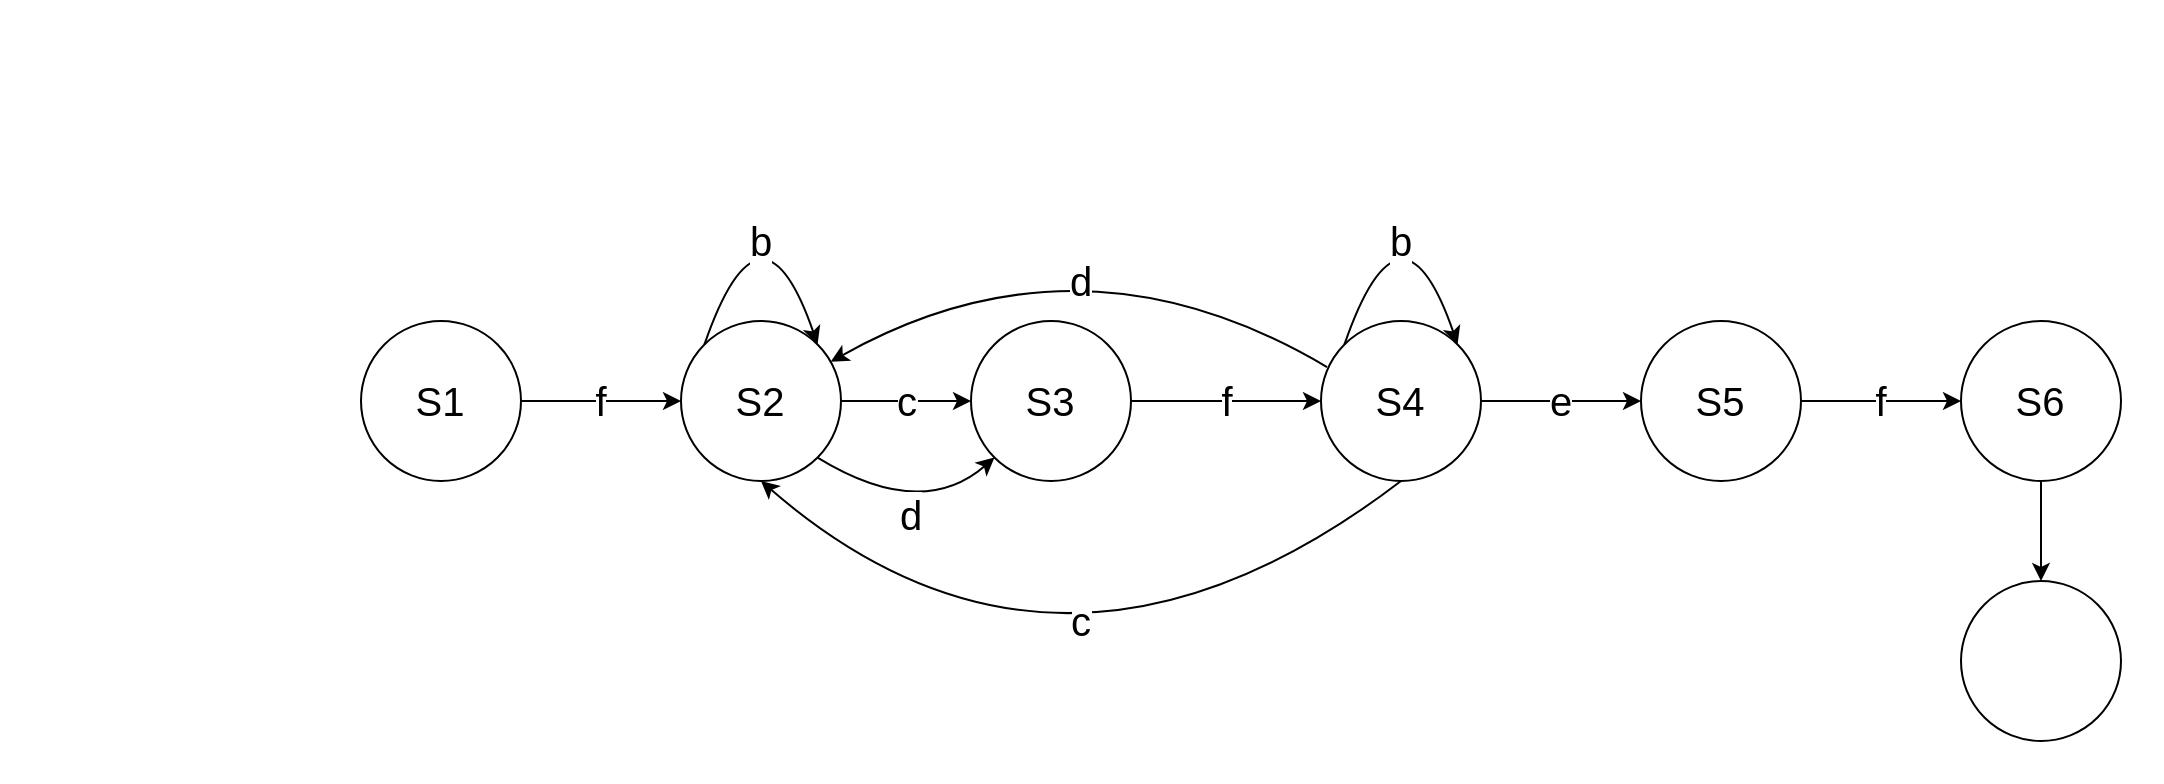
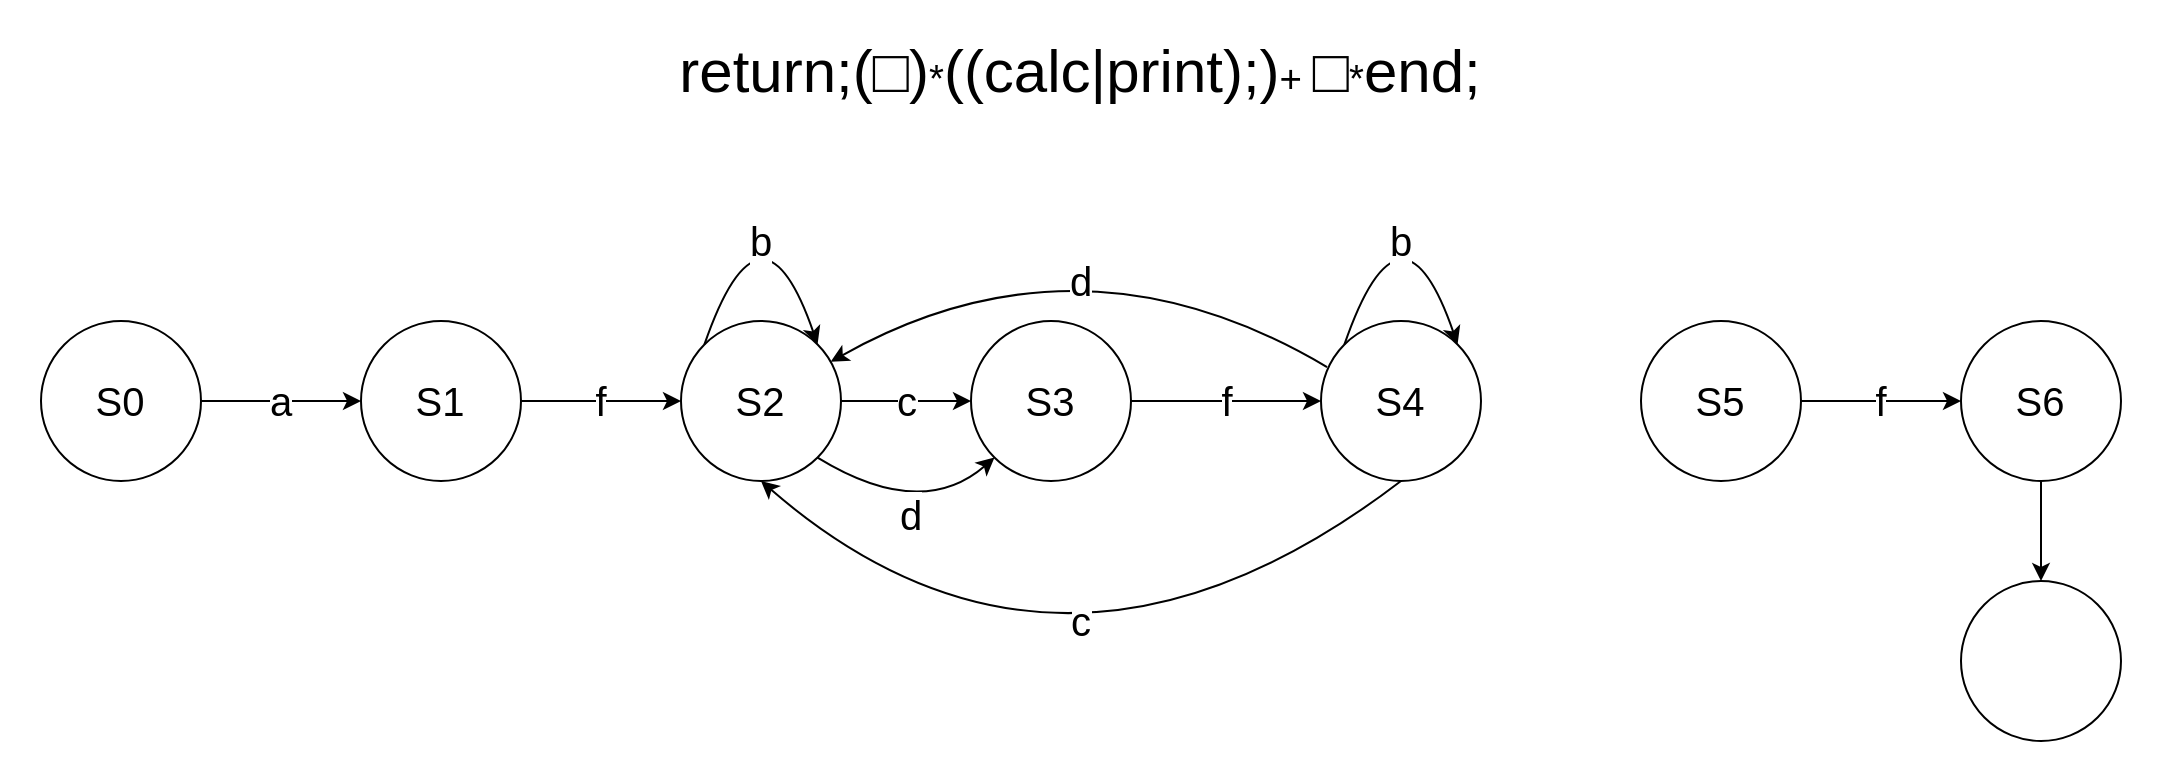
none -> (1081, 71)
none -> (121, 401)
none -> (274, 401)
(1554, 401) -> none
